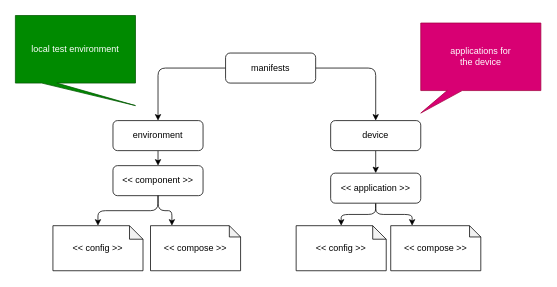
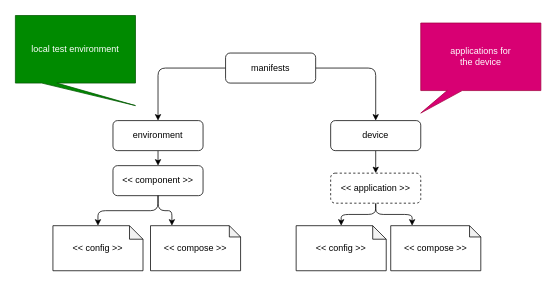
(375, 188) -> (375, 188)
